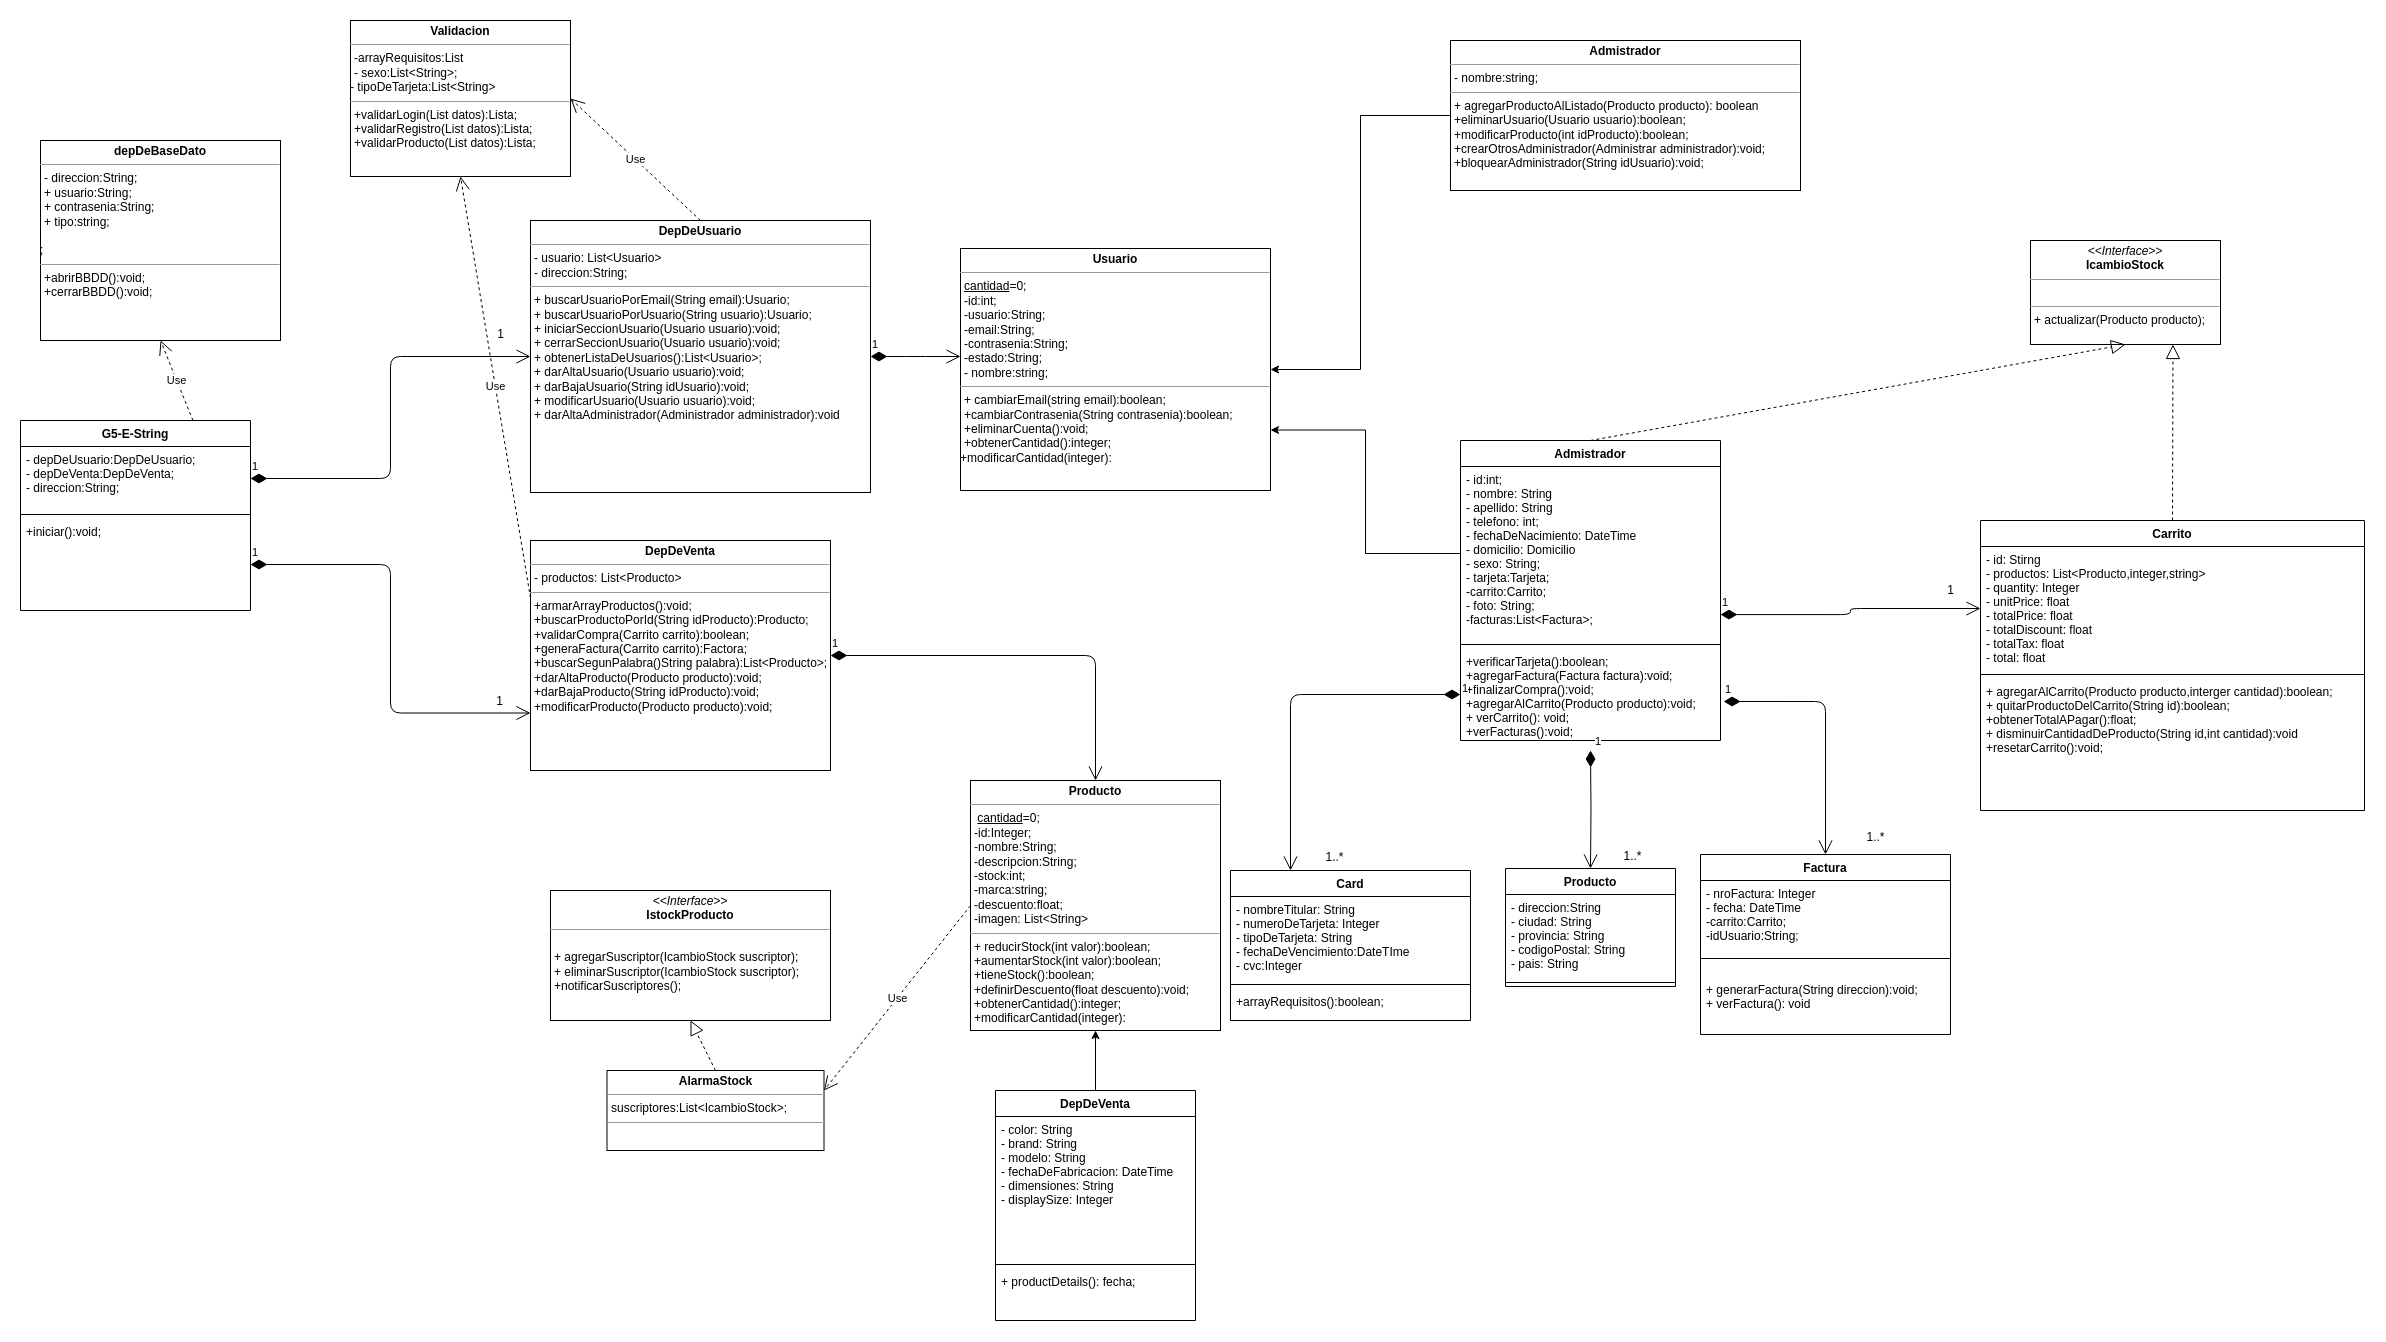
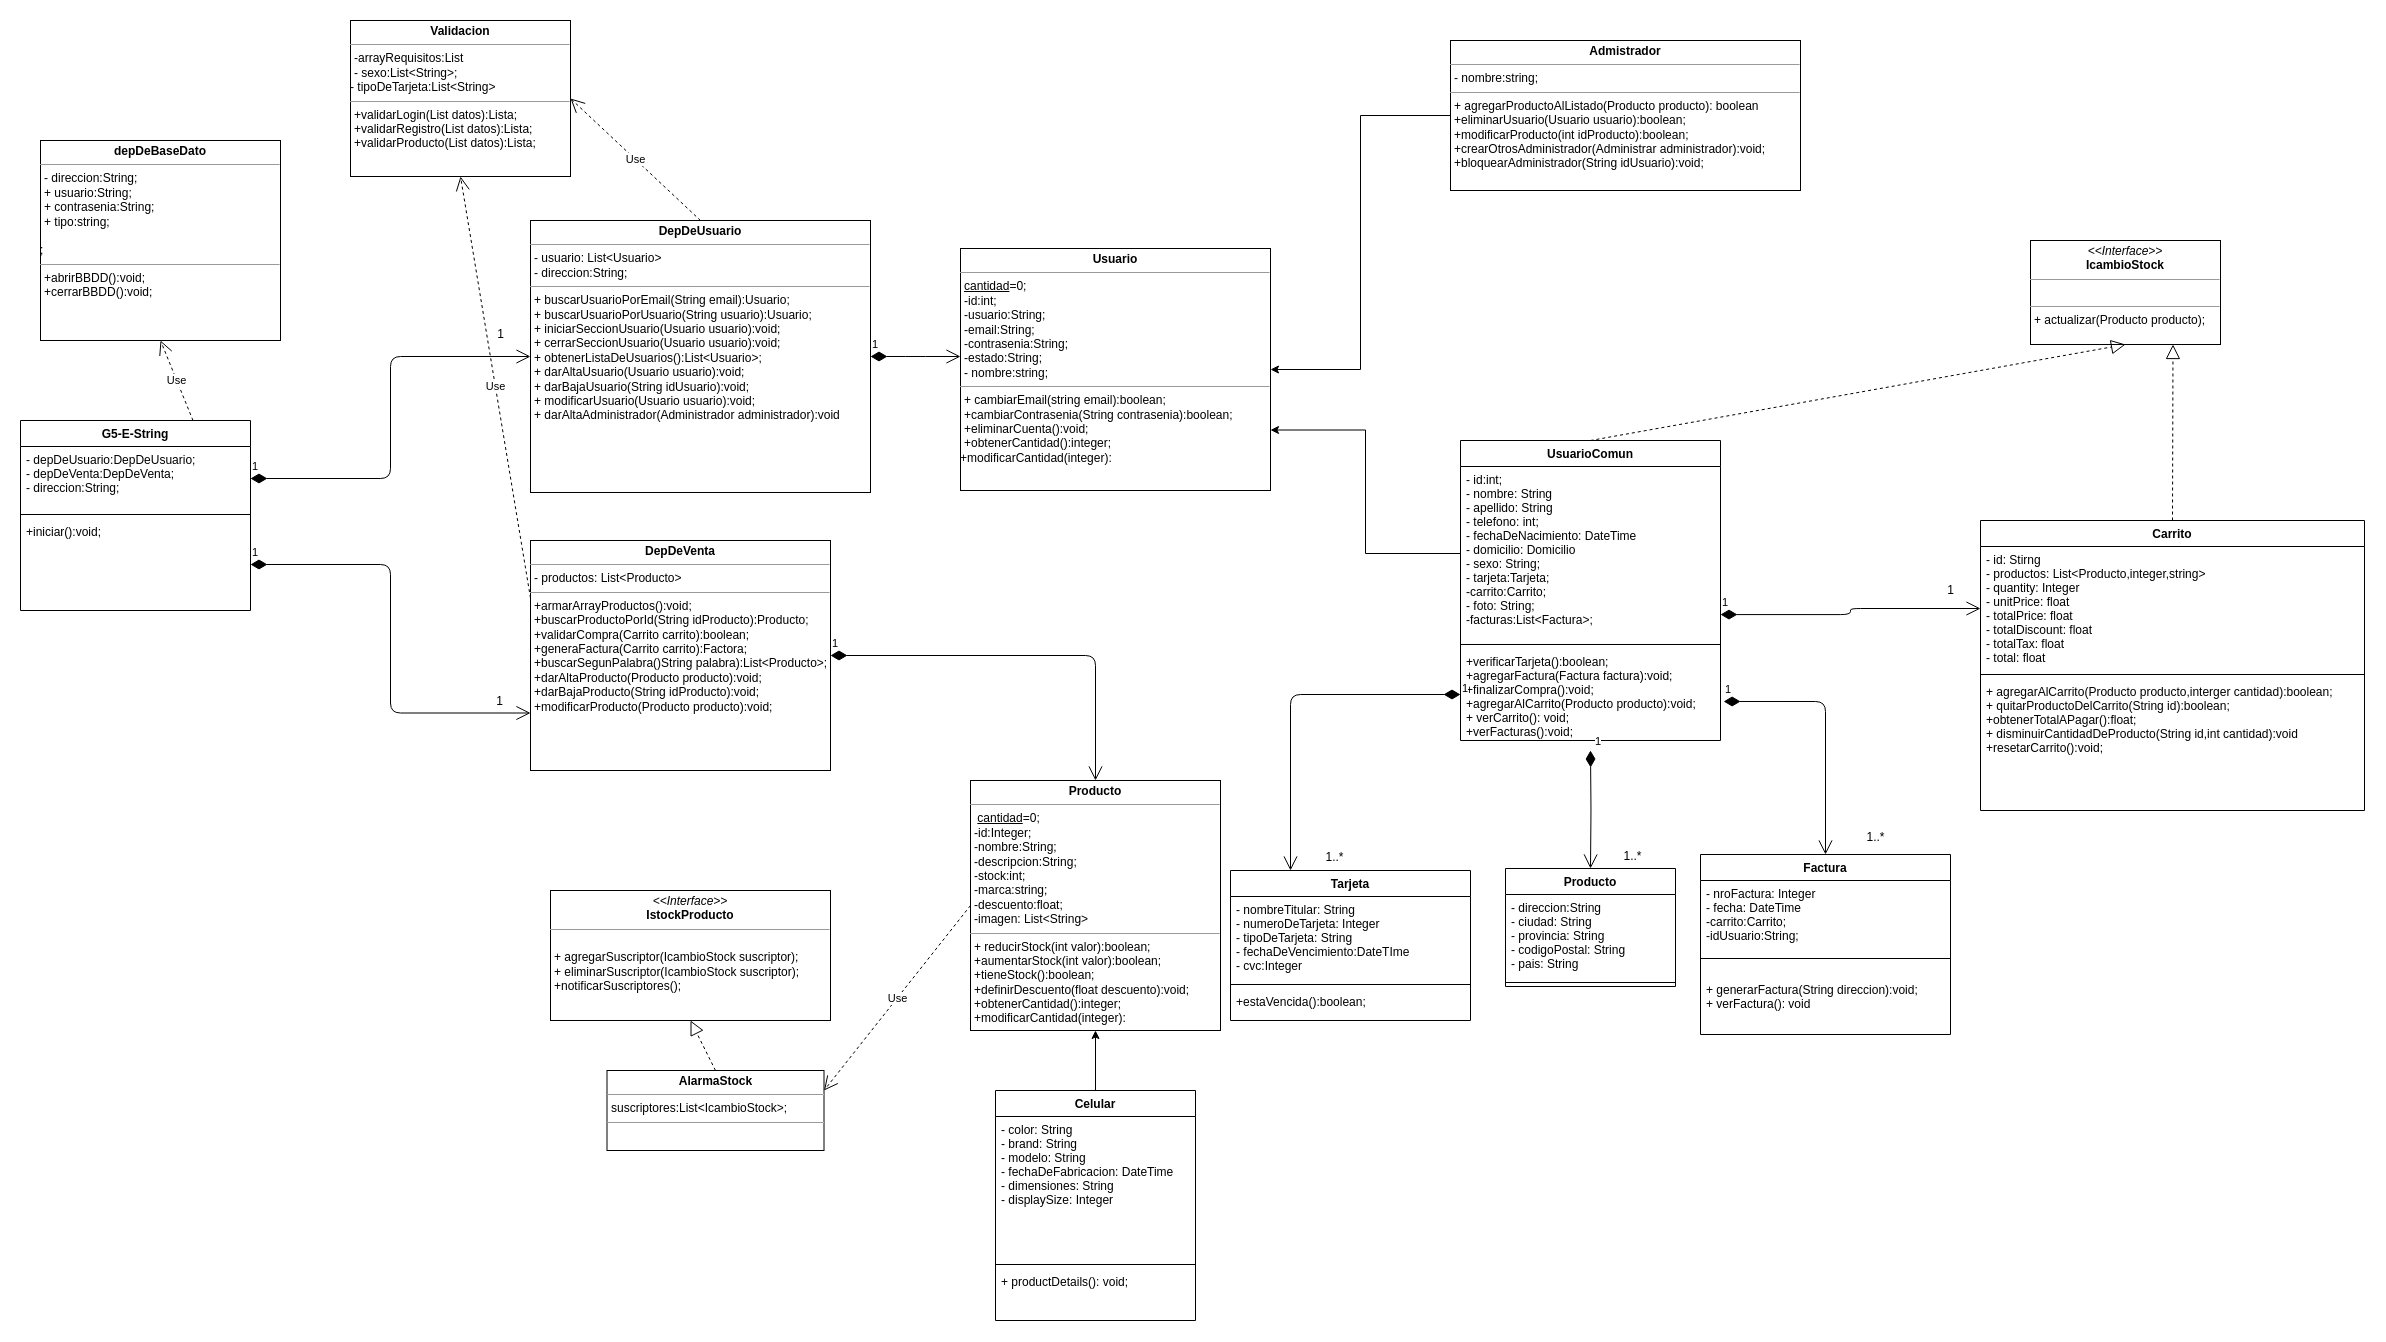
(1590, 454) -> (1590, 454)
(1350, 884) -> (1350, 884)
(1319, 1002) -> (1307, 1002)
(1095, 1104) -> (1095, 1104)
(1079, 1282) -> (1074, 1282)
